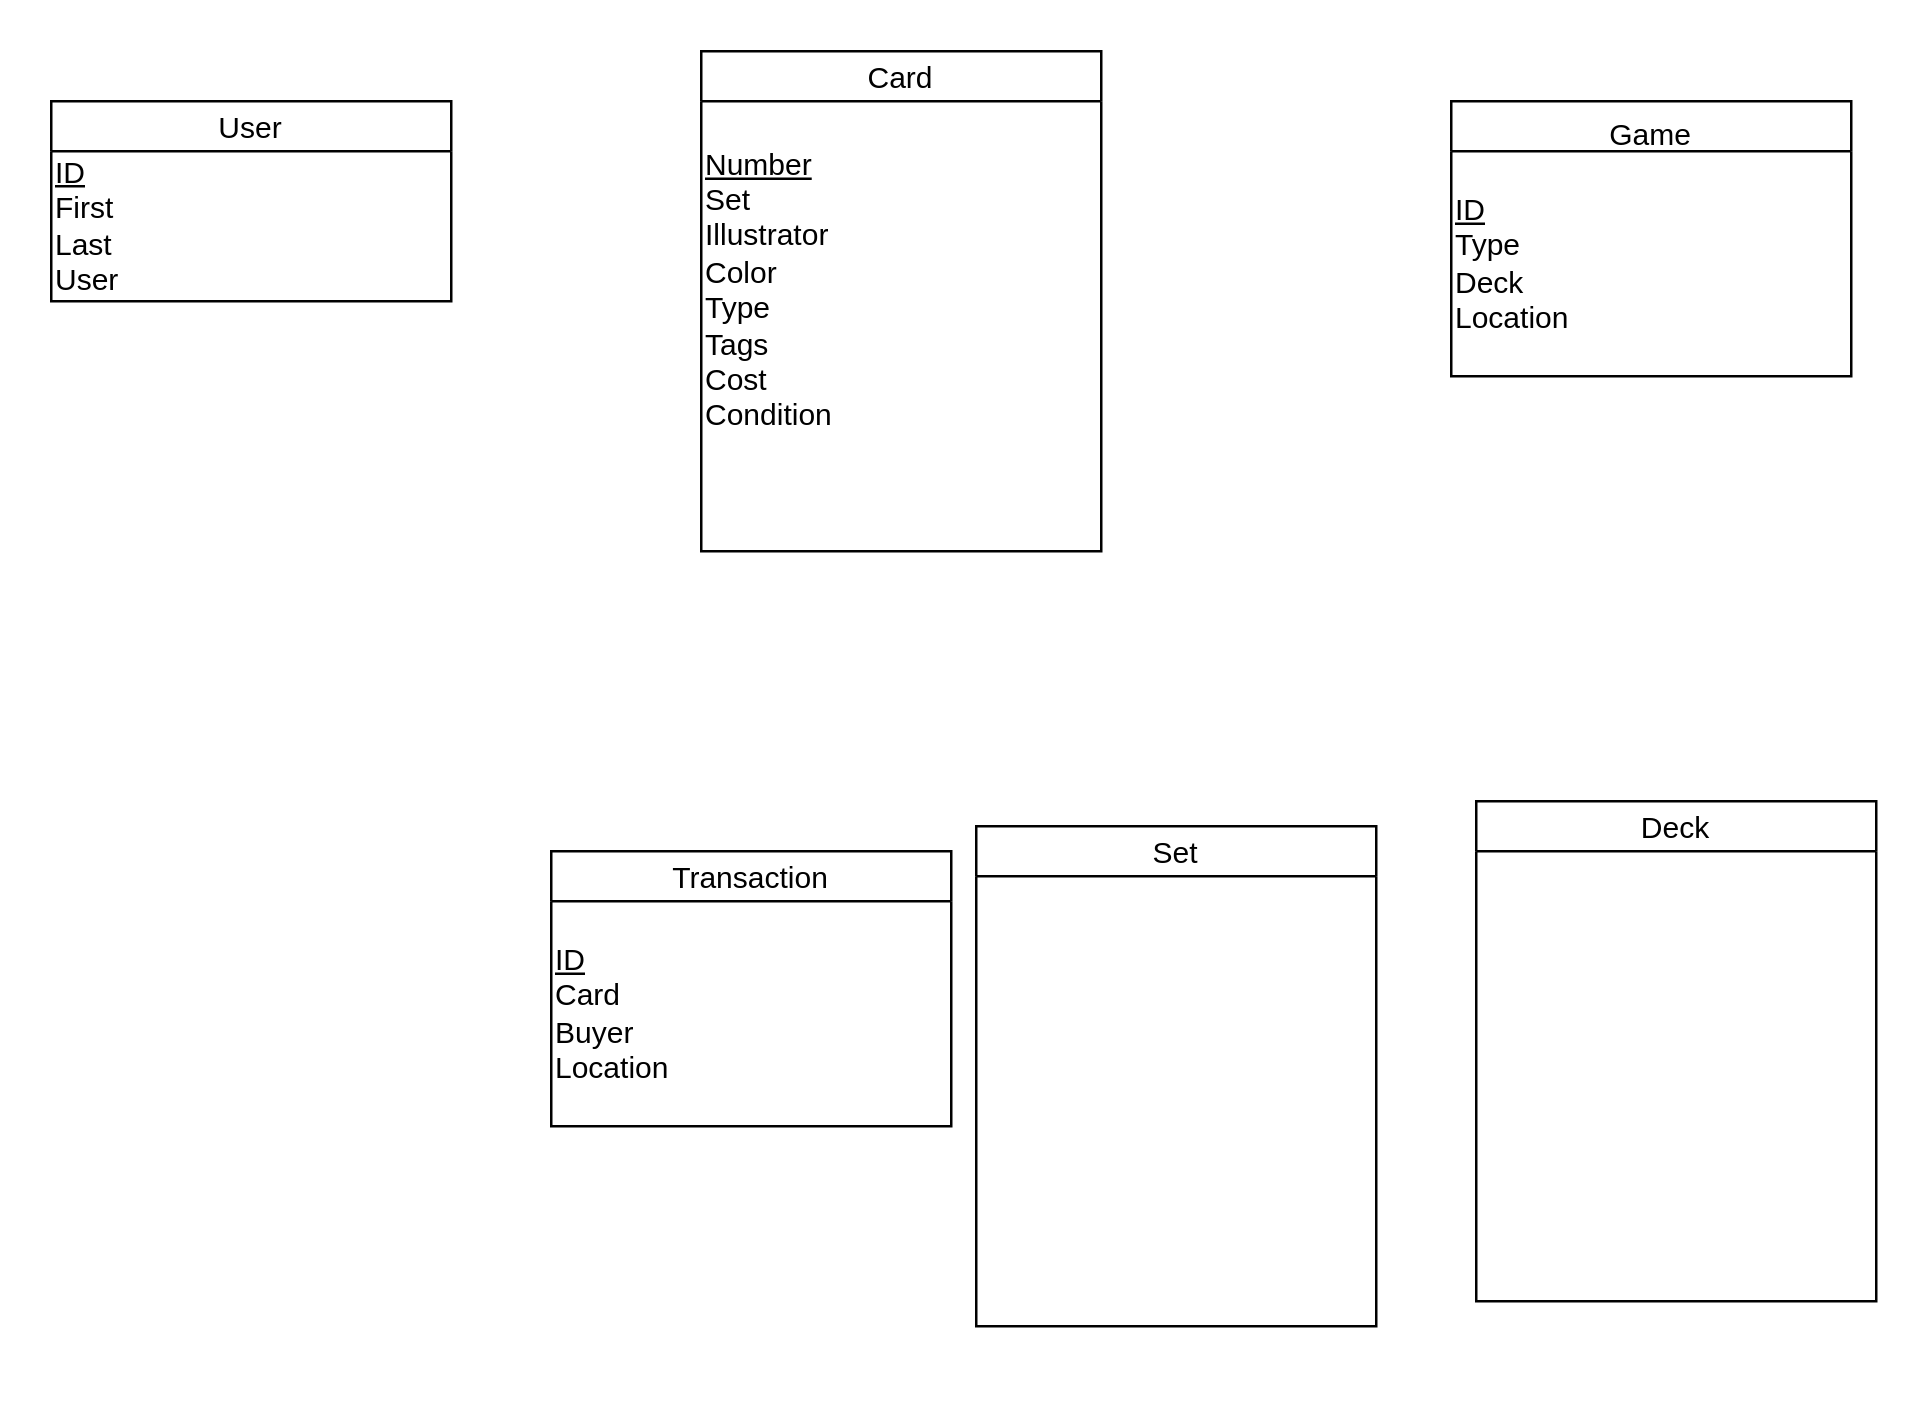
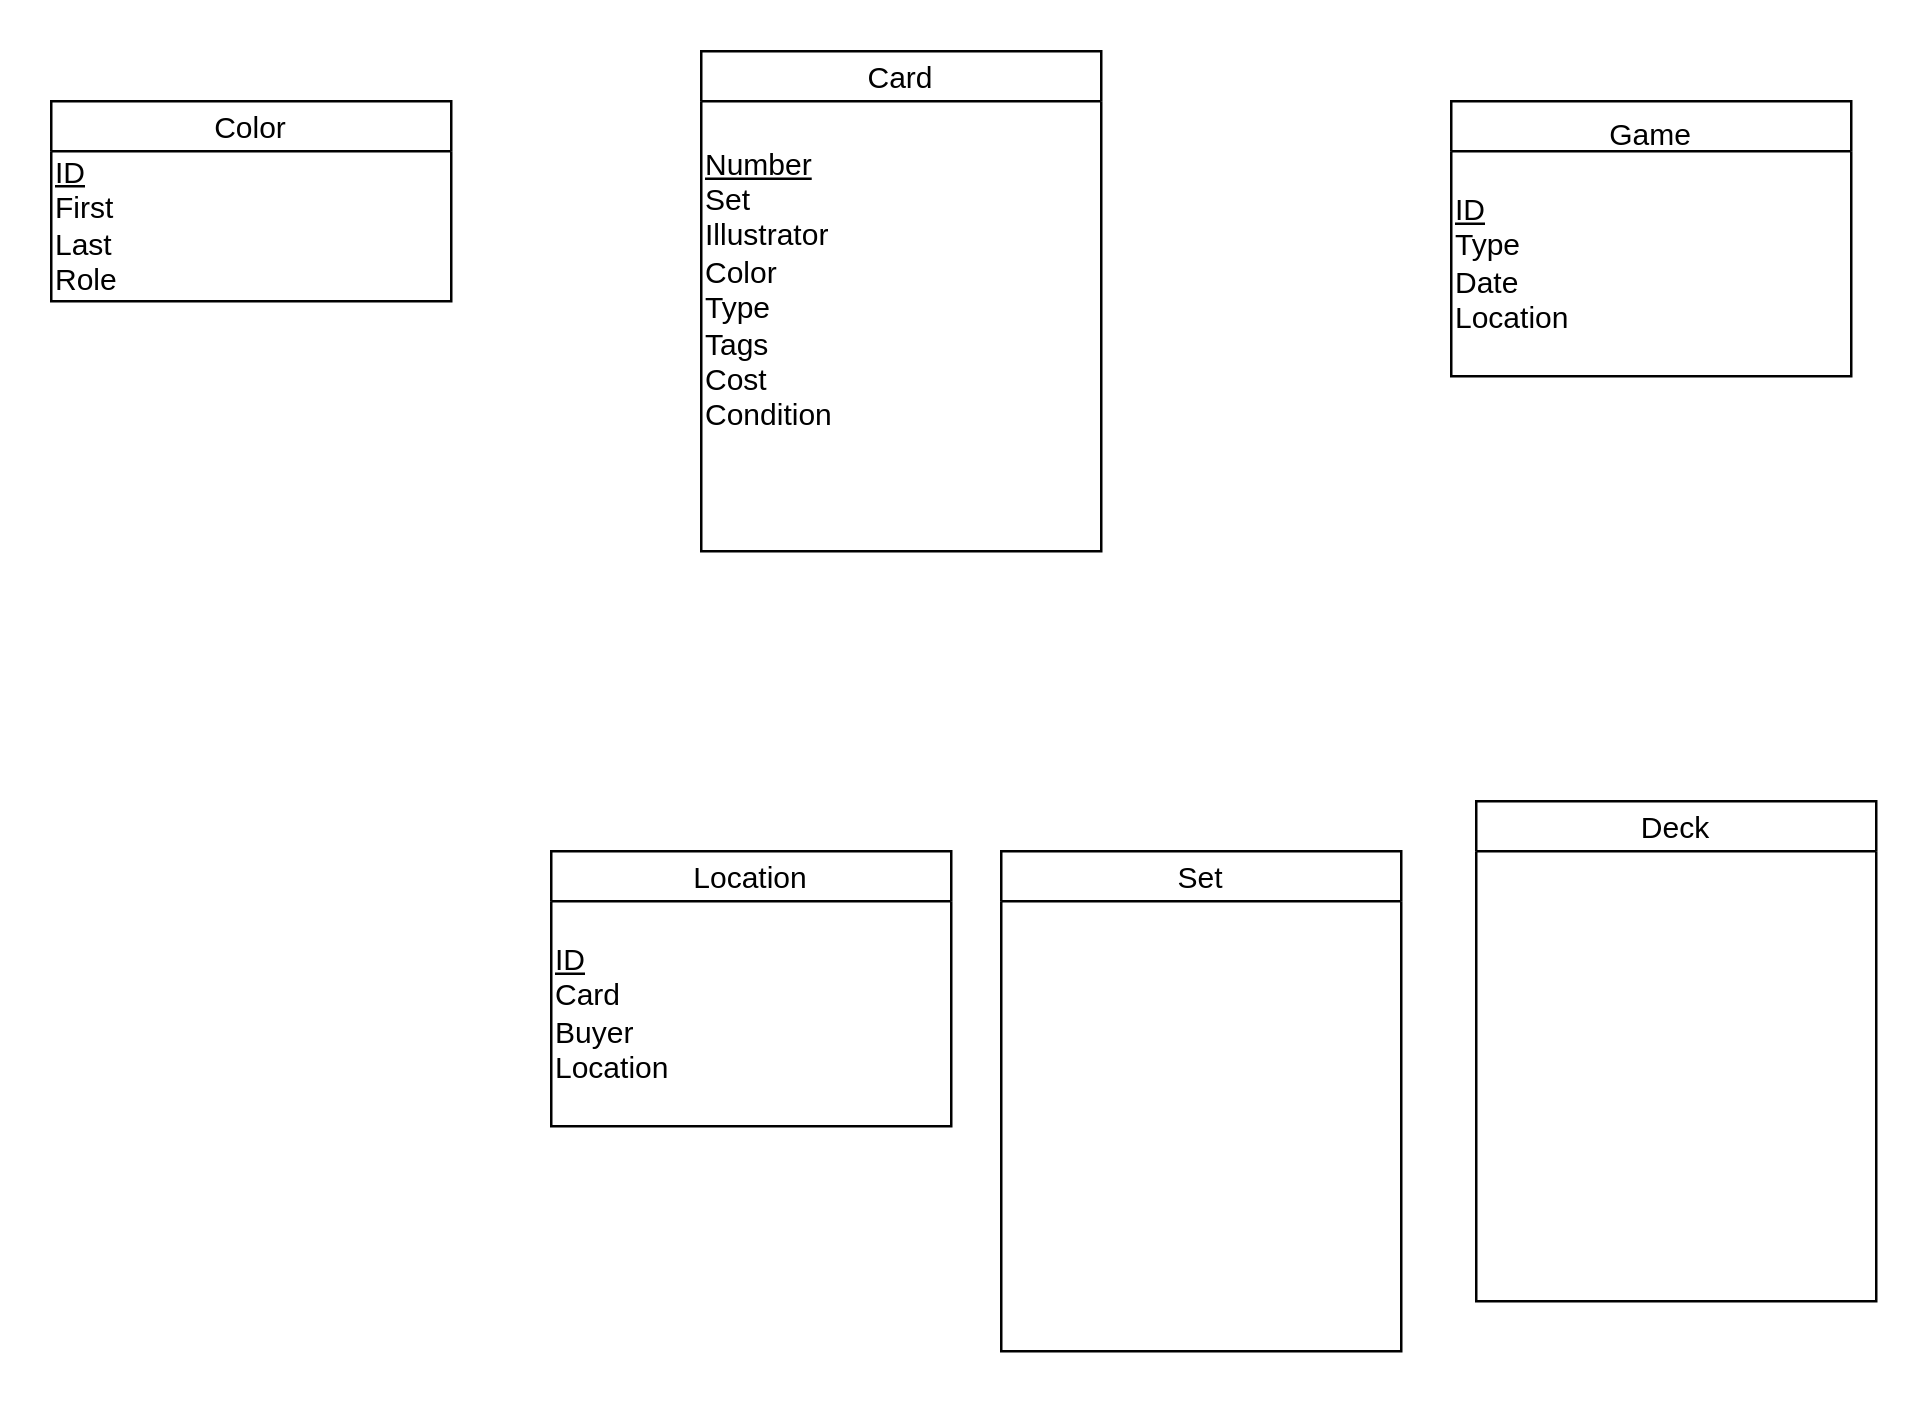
(250, 128) -> (250, 128)
(94, 226) -> (94, 226)
(1520, 264) -> (1520, 264)
(750, 878) -> (750, 878)
(1176, 1076) -> (1201, 1101)
